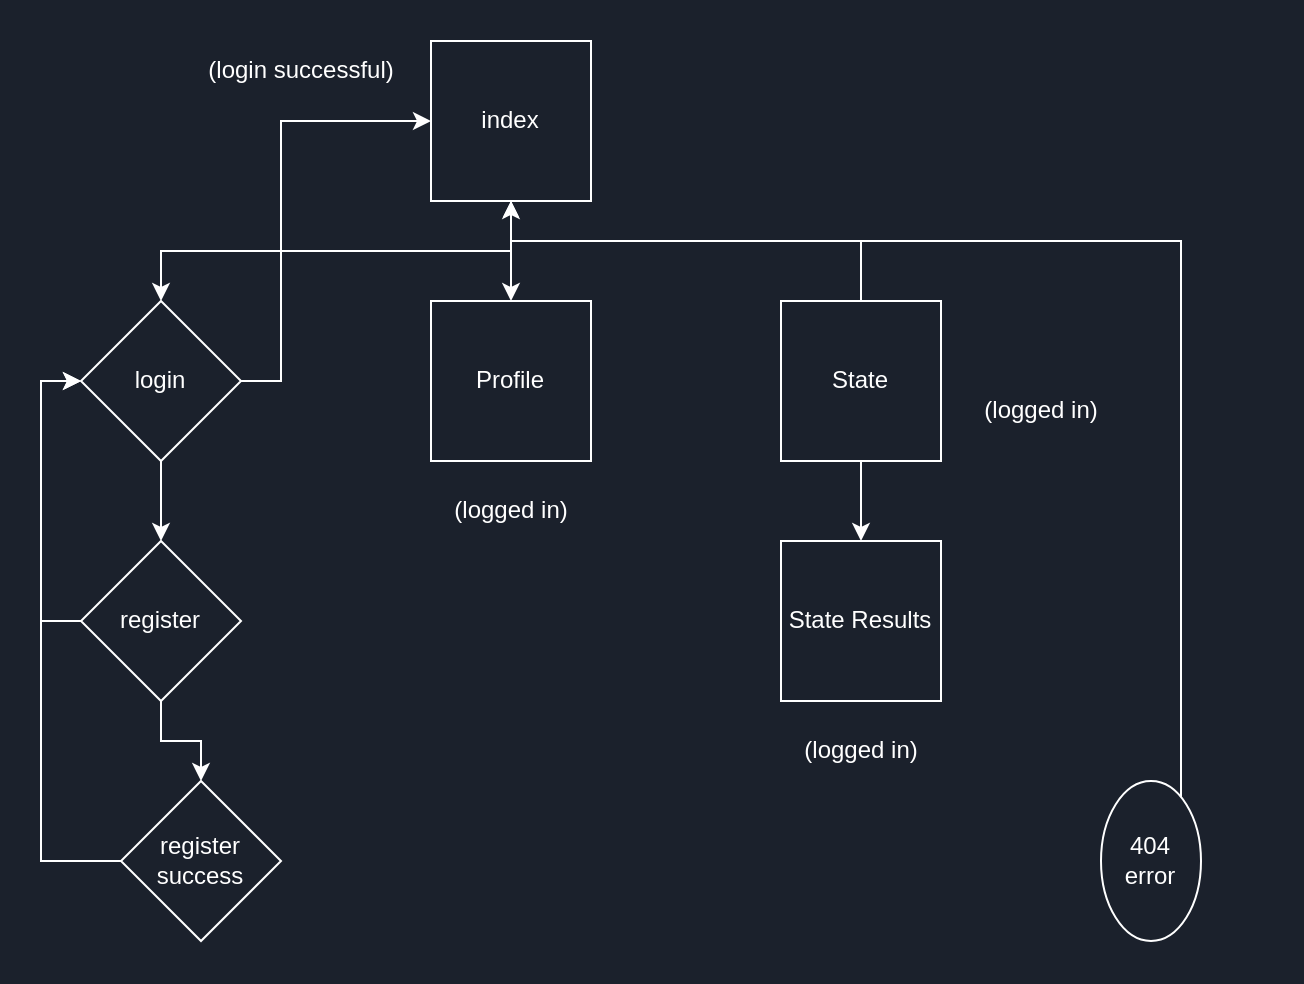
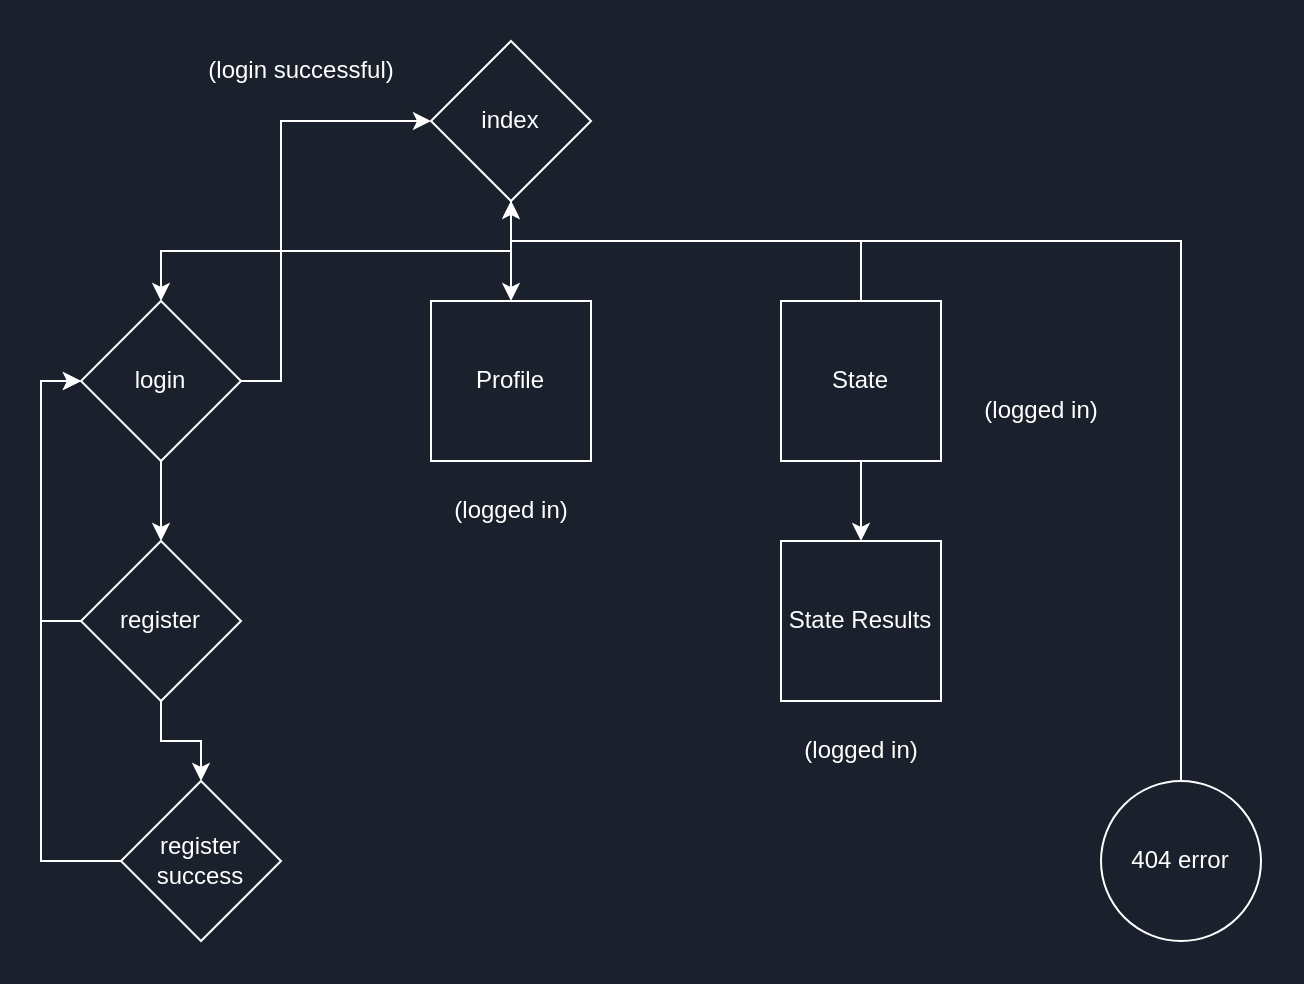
(511, 121) -> (511, 121)
(1151, 861) -> (1181, 861)
